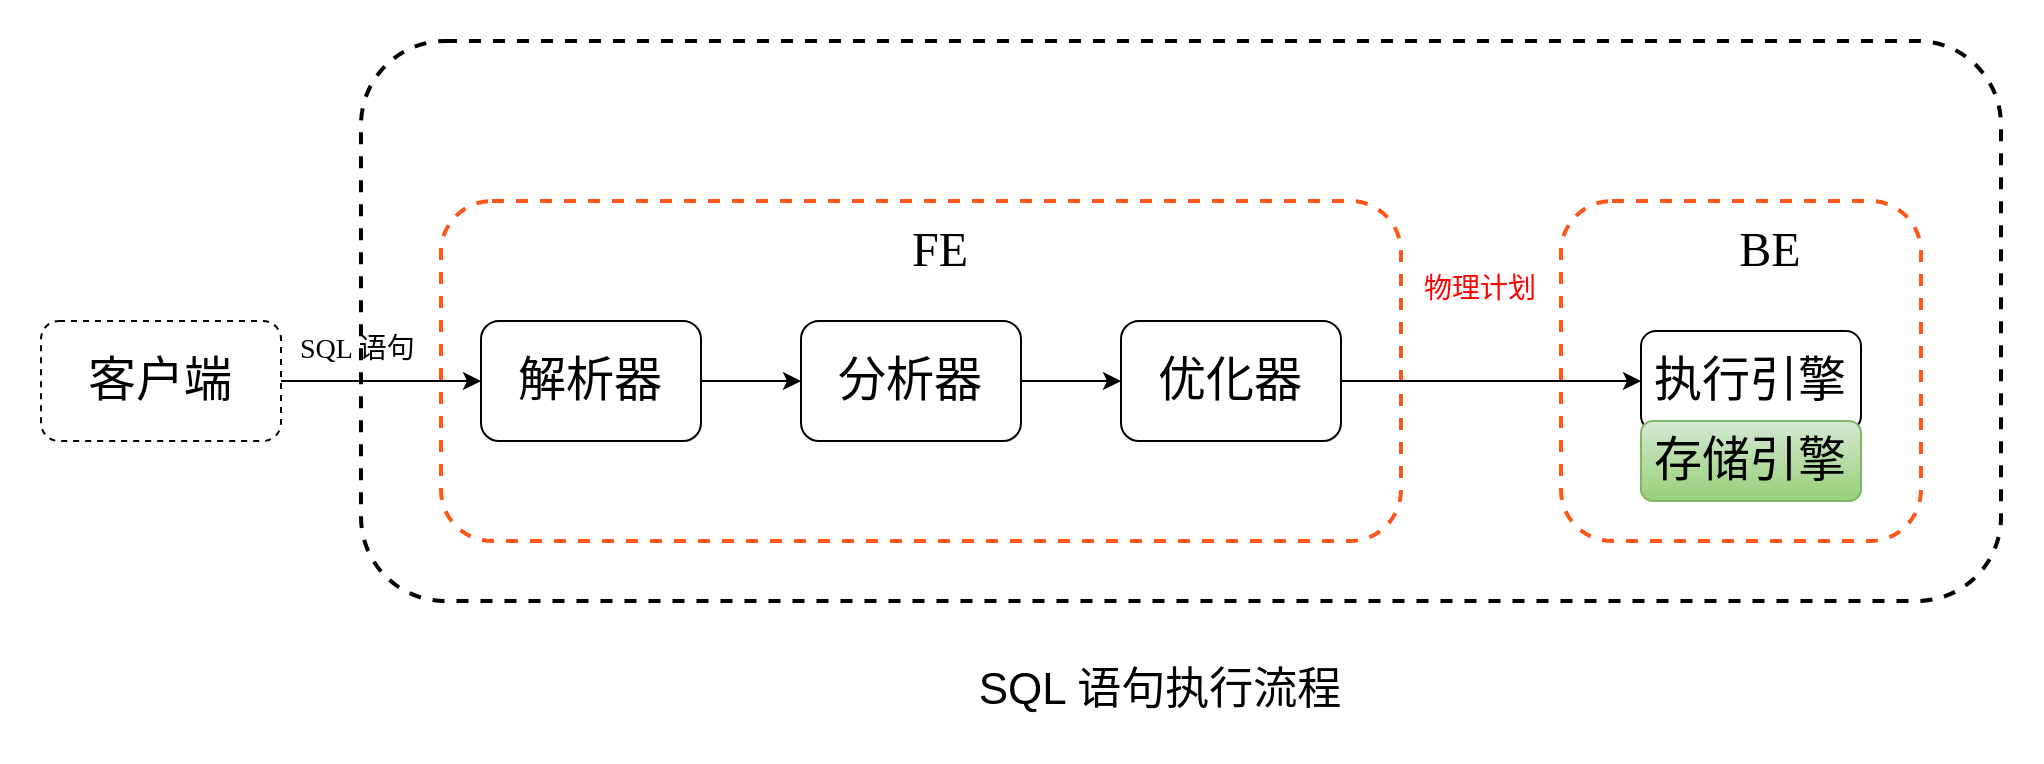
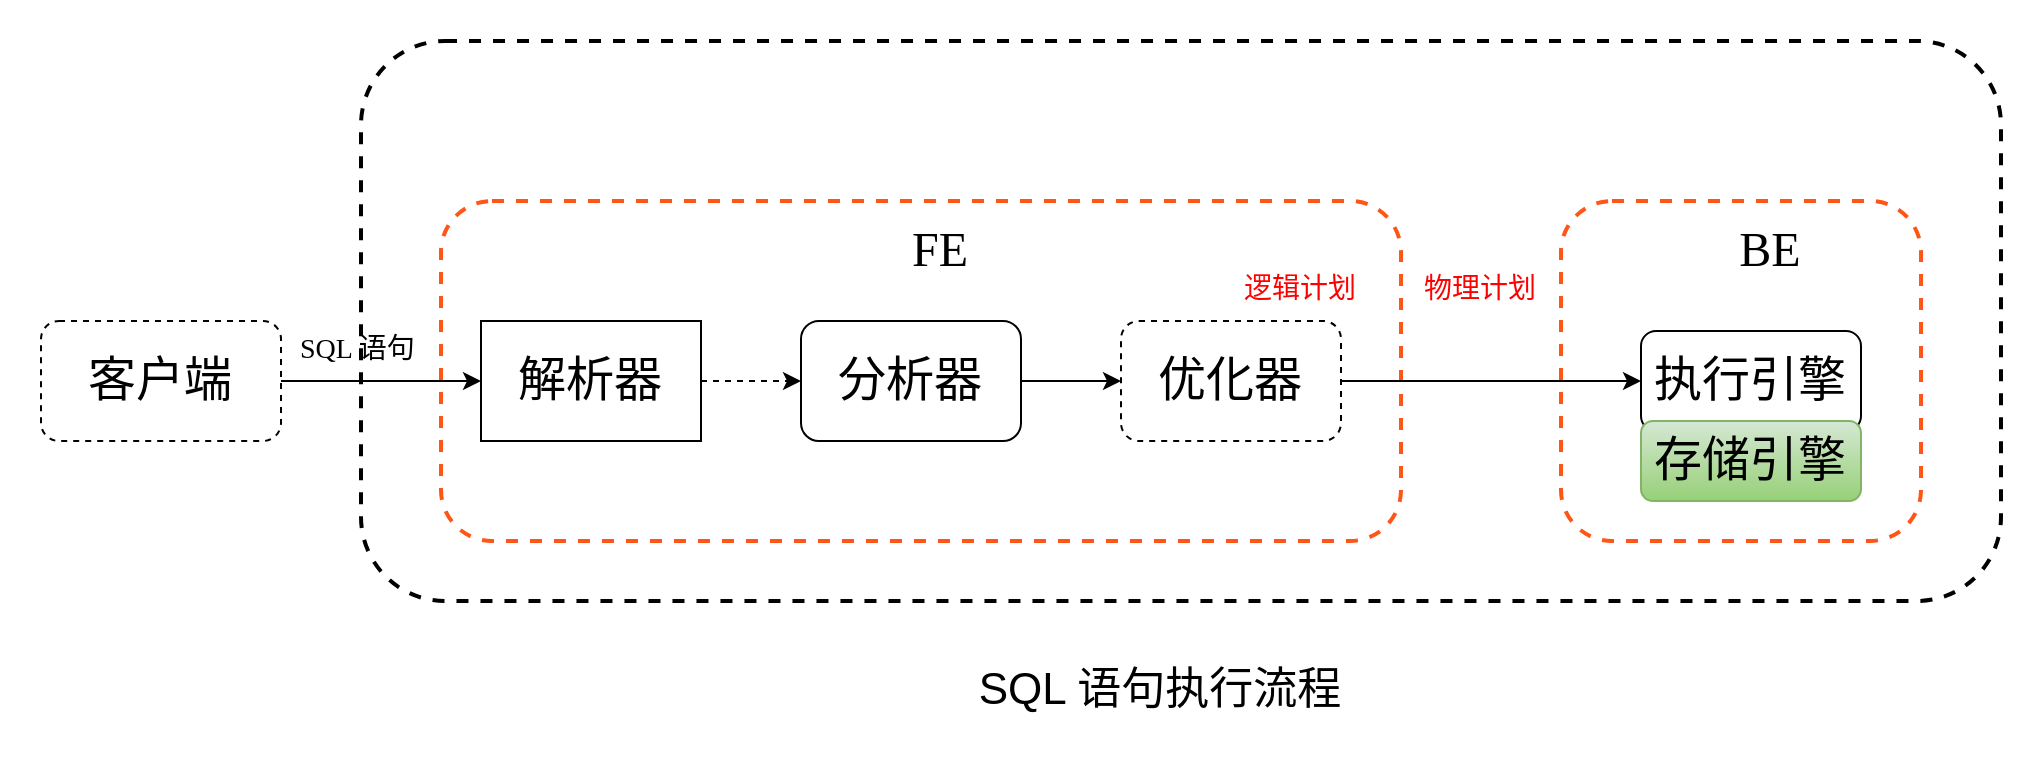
none -> (1301, 291)
(591, 381) -> (591, 381)
(745, 381) -> (745, 381)
(1231, 381) -> (1231, 381)
